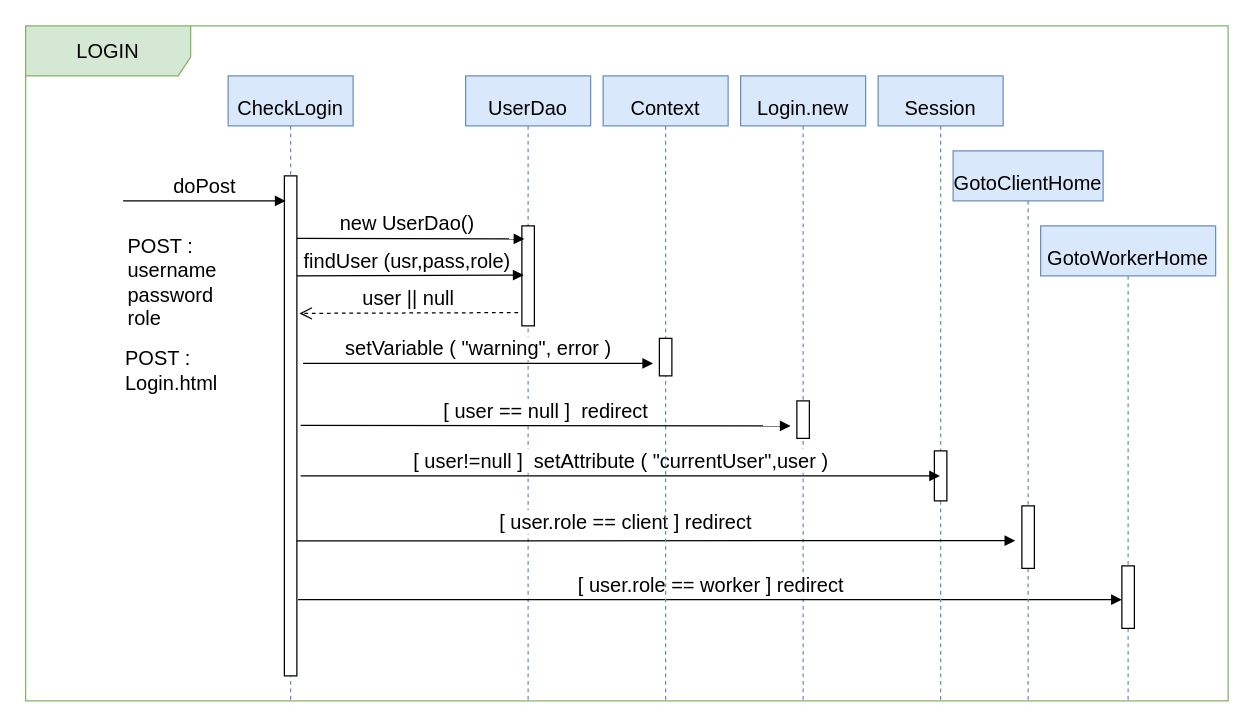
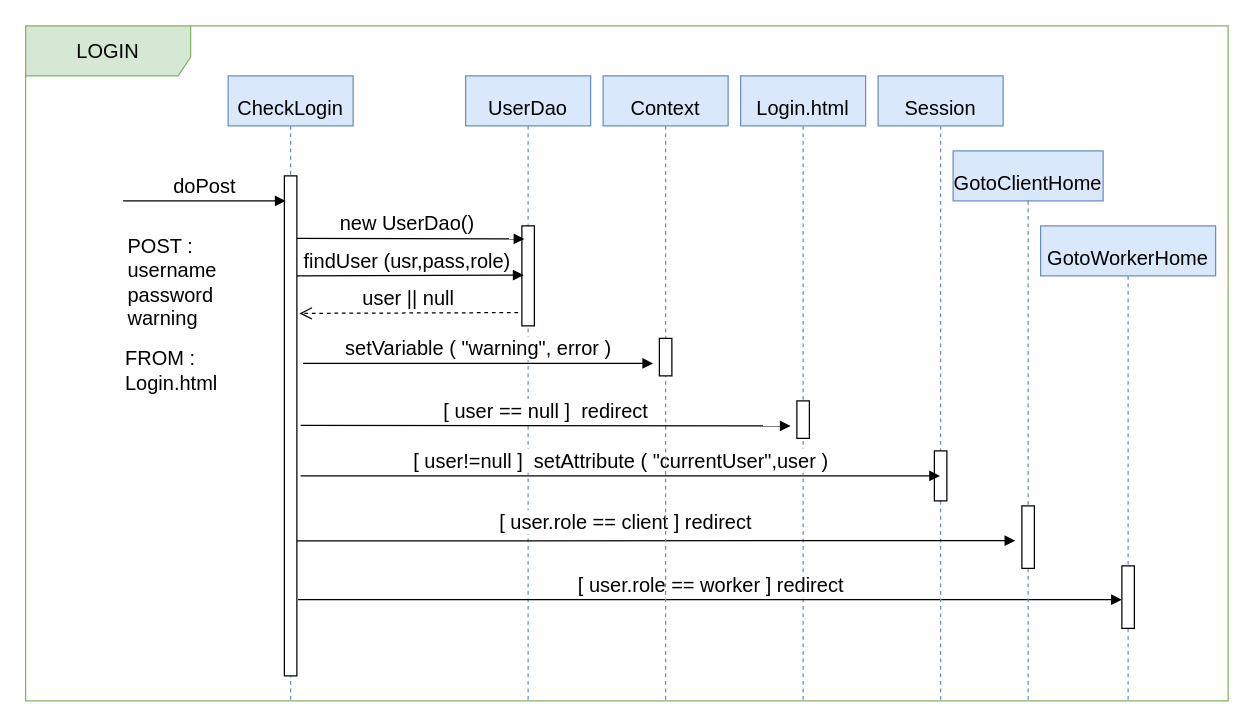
(803, 101) -> (803, 101)
(173, 282) -> (173, 282)
(174, 371) -> (174, 371)
